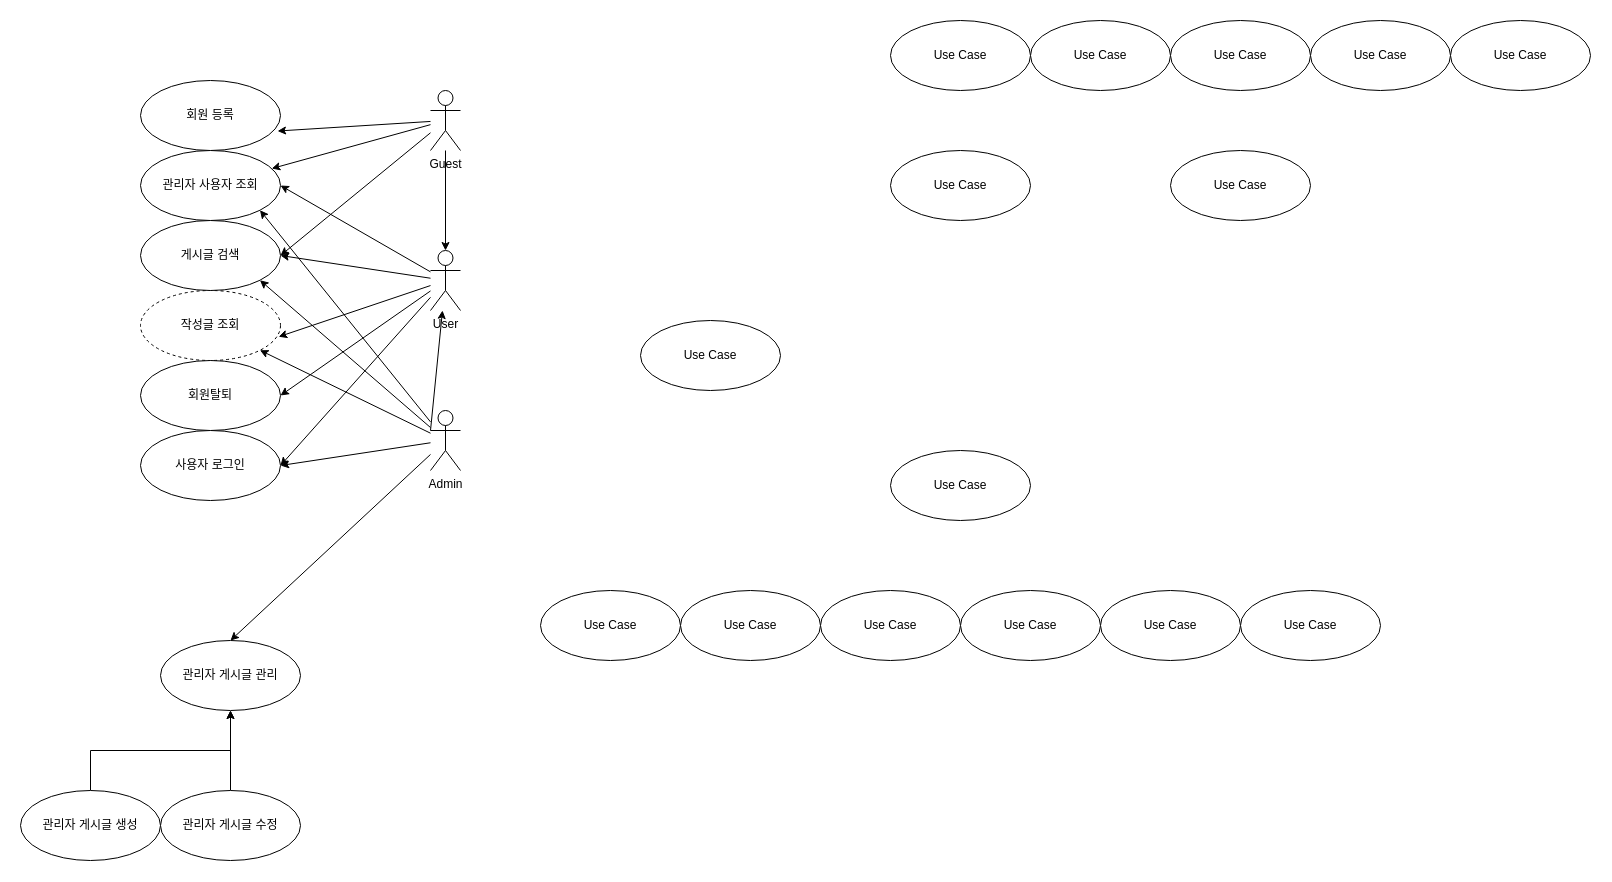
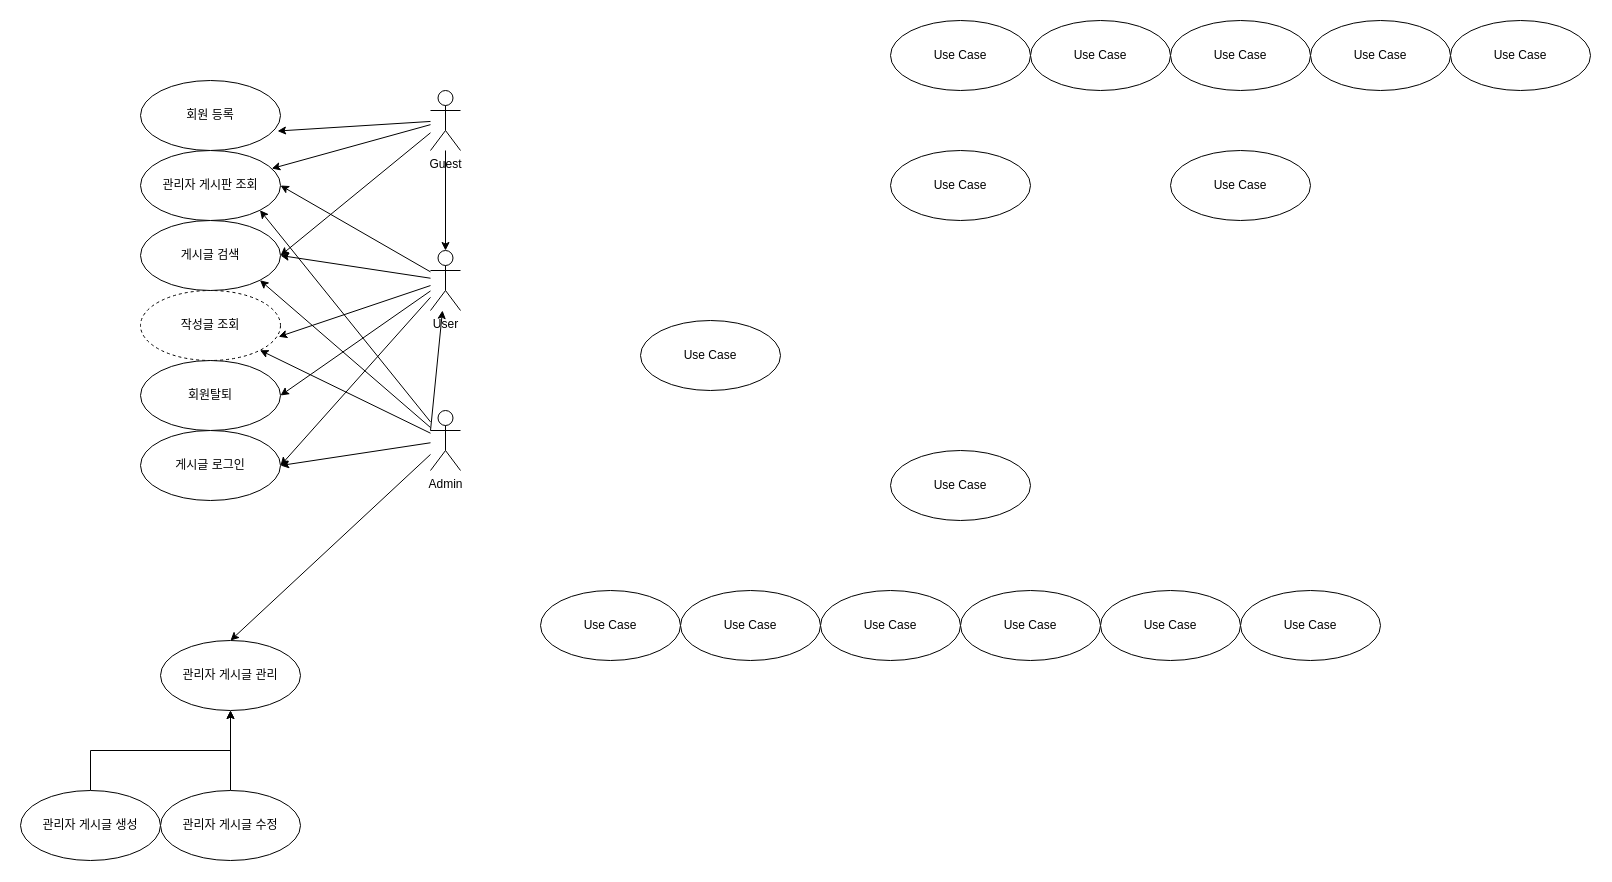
(211, 186) -> (211, 186)
(211, 466) -> (211, 466)
